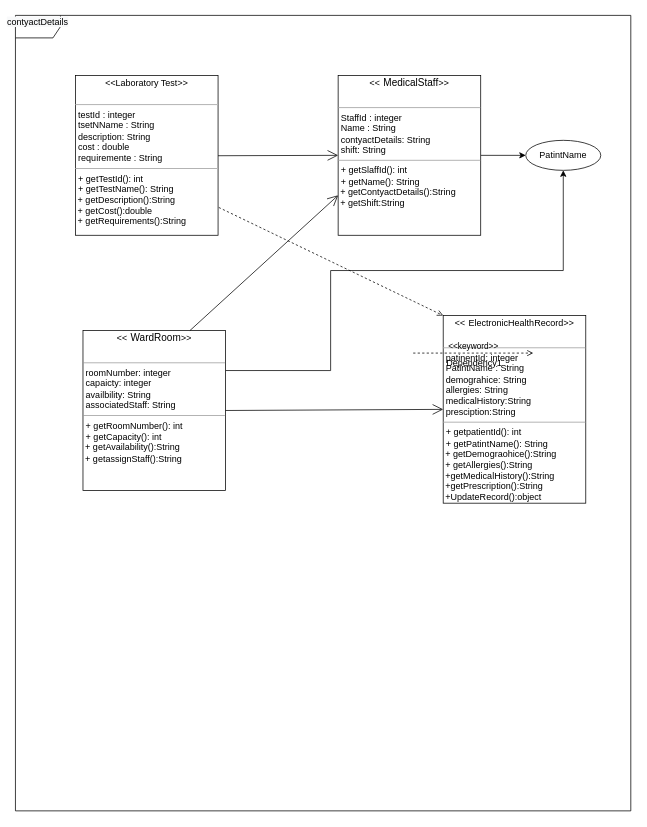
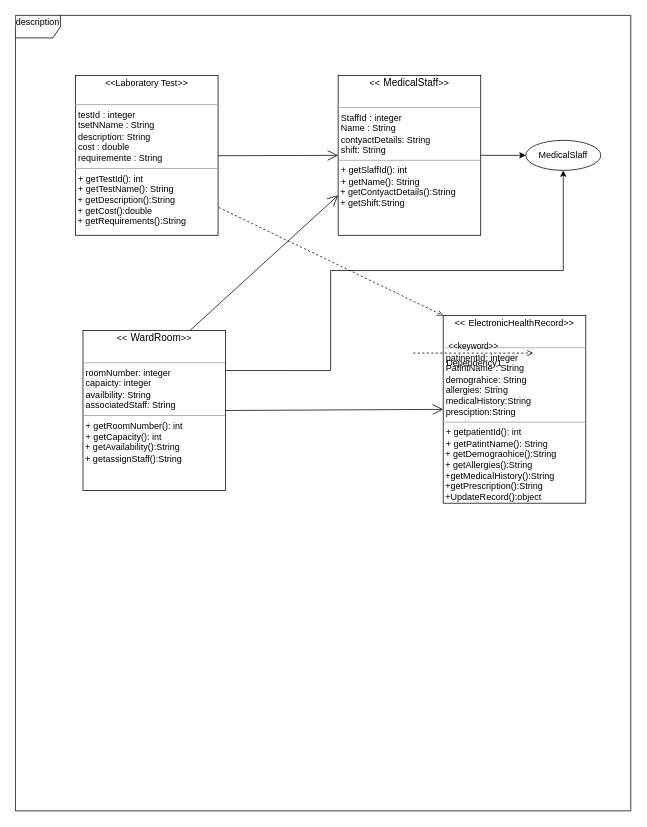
(38, 27) -> (38, 27)
(563, 156) -> (563, 156)
